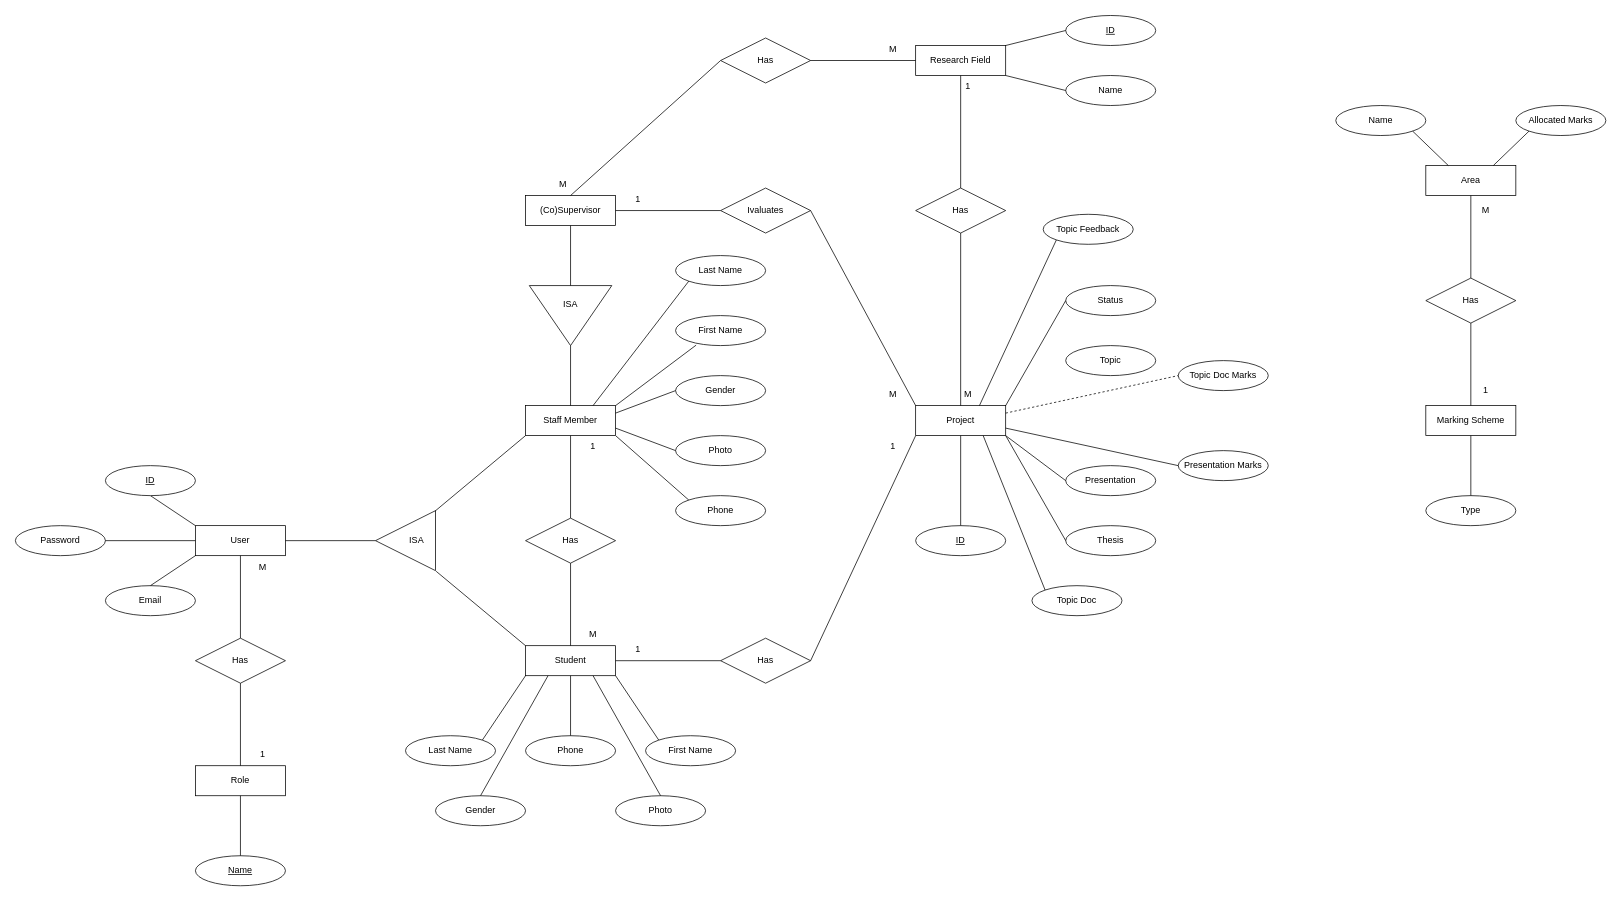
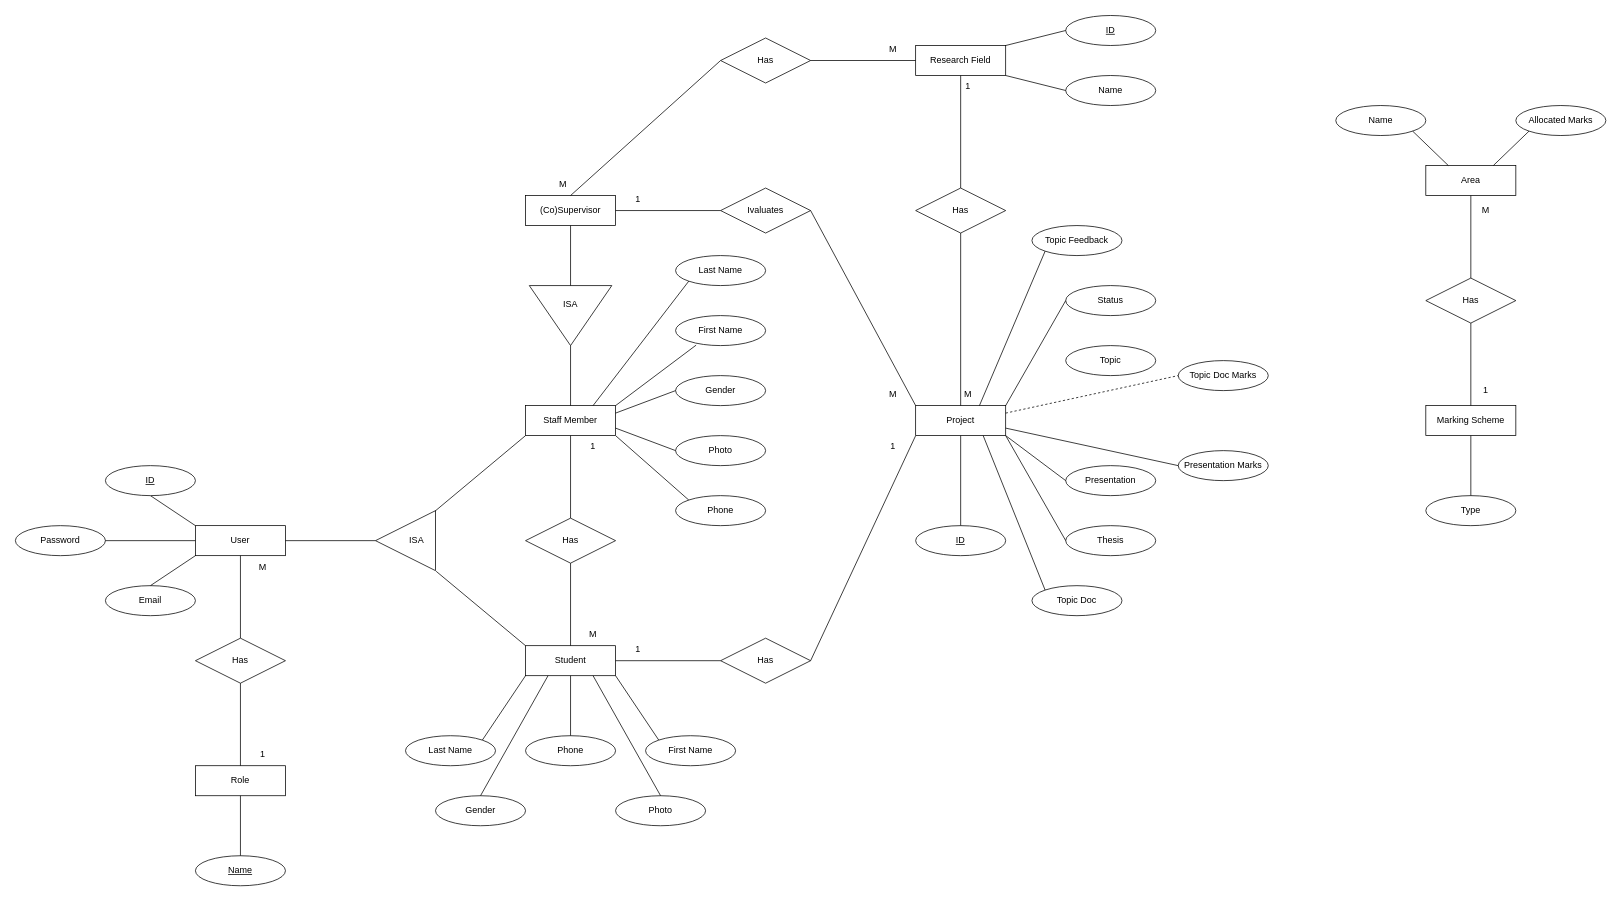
(1088, 229) -> (1077, 240)
